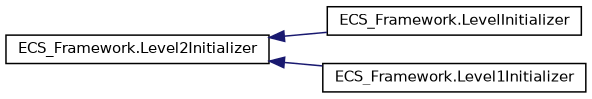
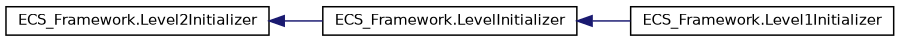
(303, 64) -> (611, 21)
